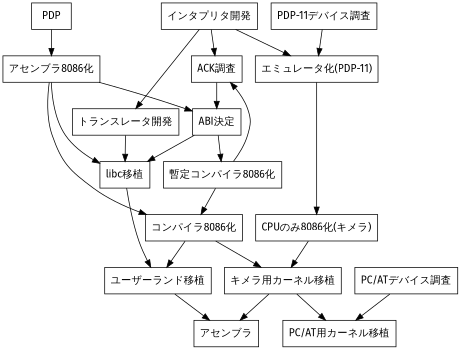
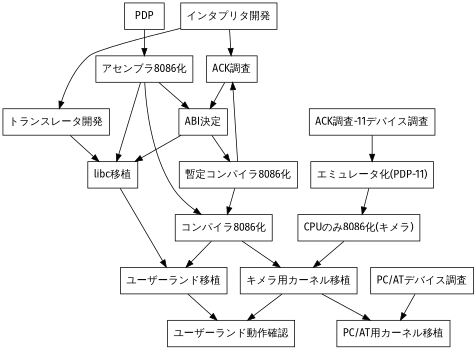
(324, 16) -> (372, 122)
(260, 41) -> none
(226, 334) -> (231, 334)
